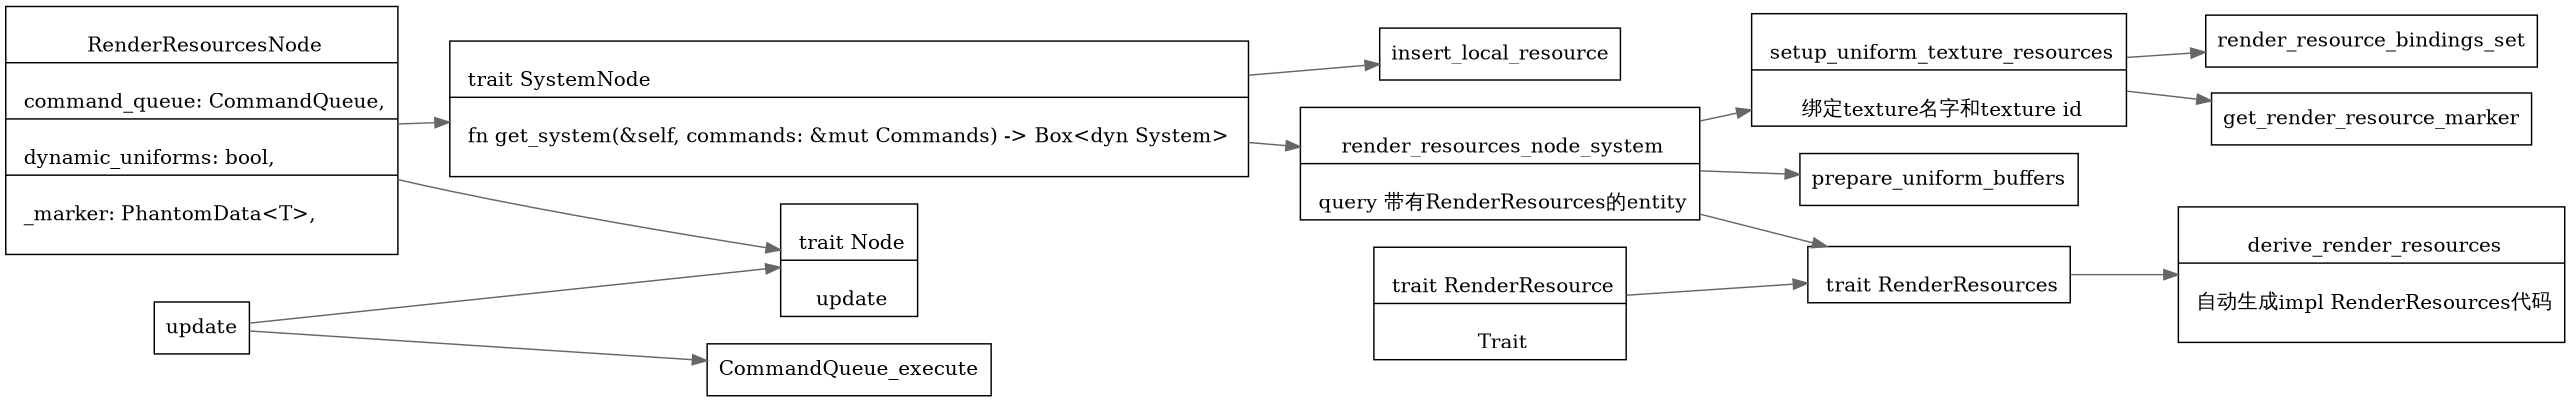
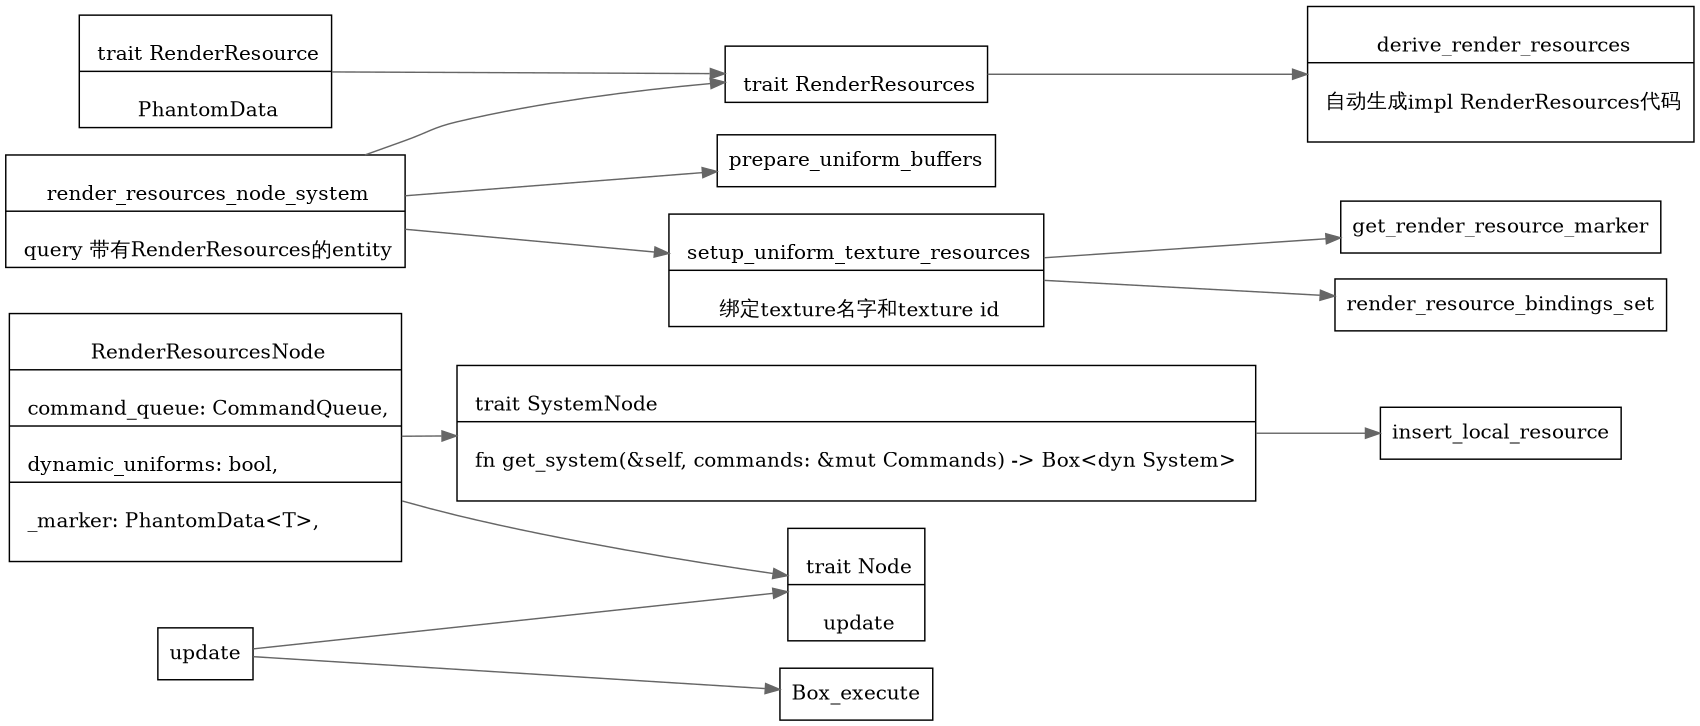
(1267, 144) -> none
(1500, 342) -> (205, 110)
(849, 370) -> (856, 694)
